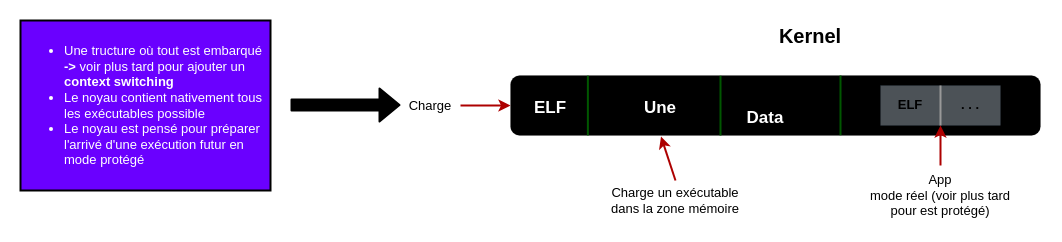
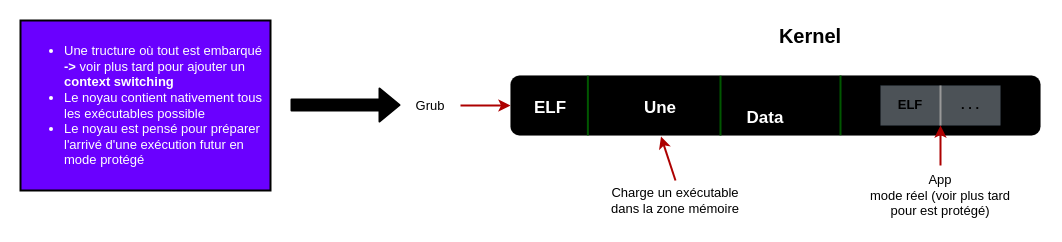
(431, 106) -> (431, 106)
